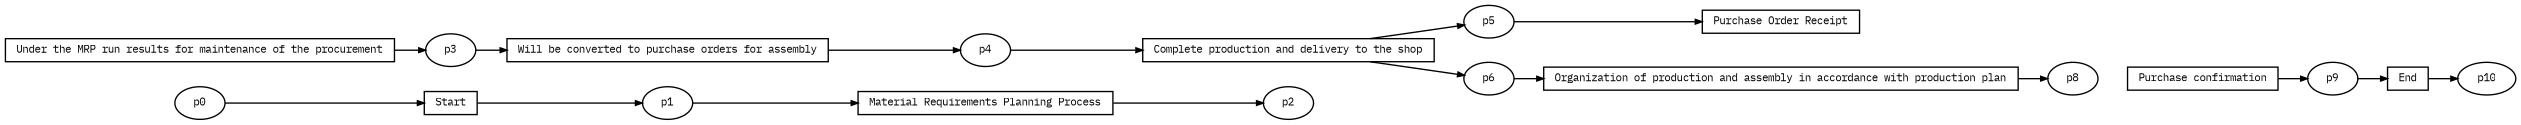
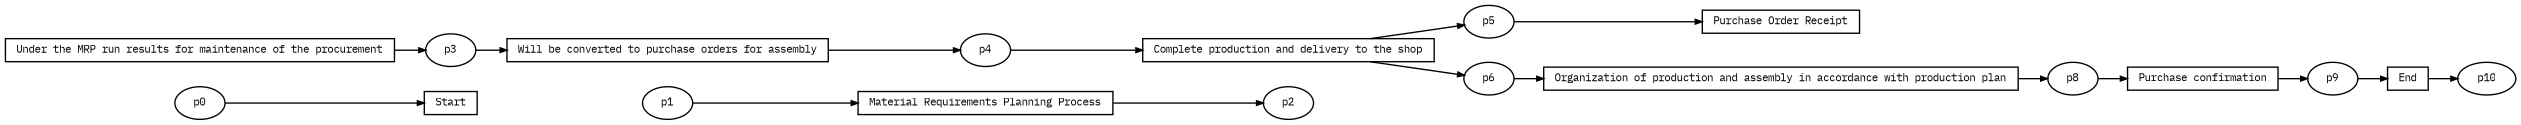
none -> (2109, 79)
(556, 103) -> none
